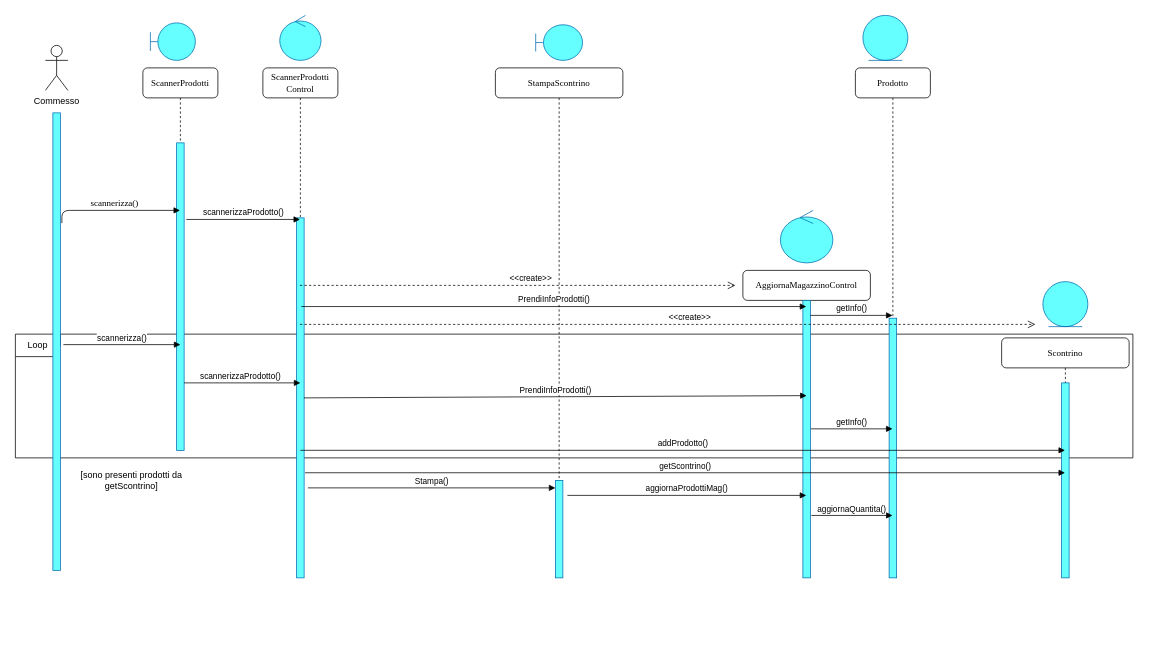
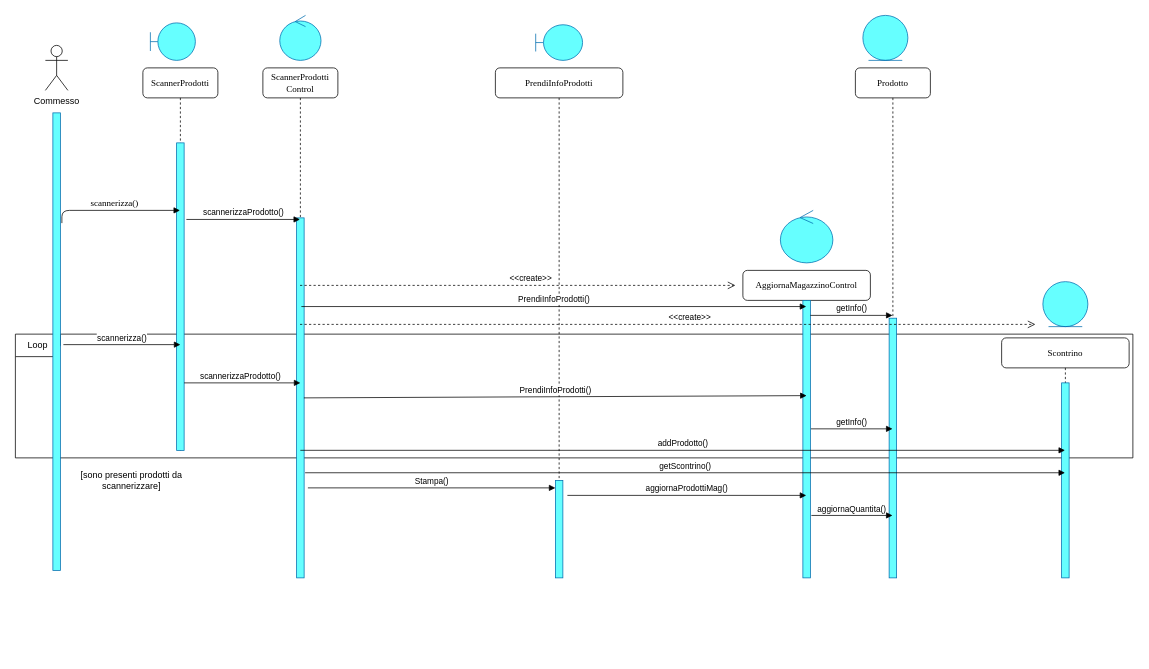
(559, 83) -> (559, 83)
(132, 480) -> (132, 480)
